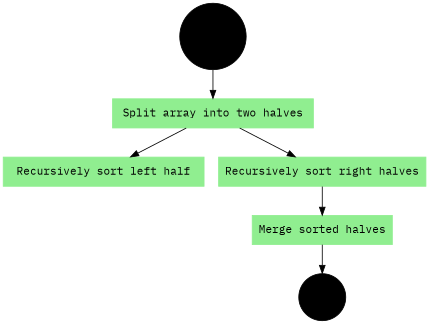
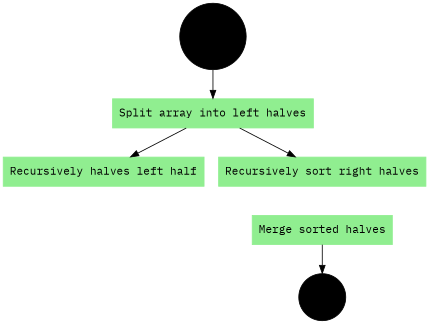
(213, 113) -> (213, 113)
(104, 172) -> (104, 172)
(322, 197) -> none
